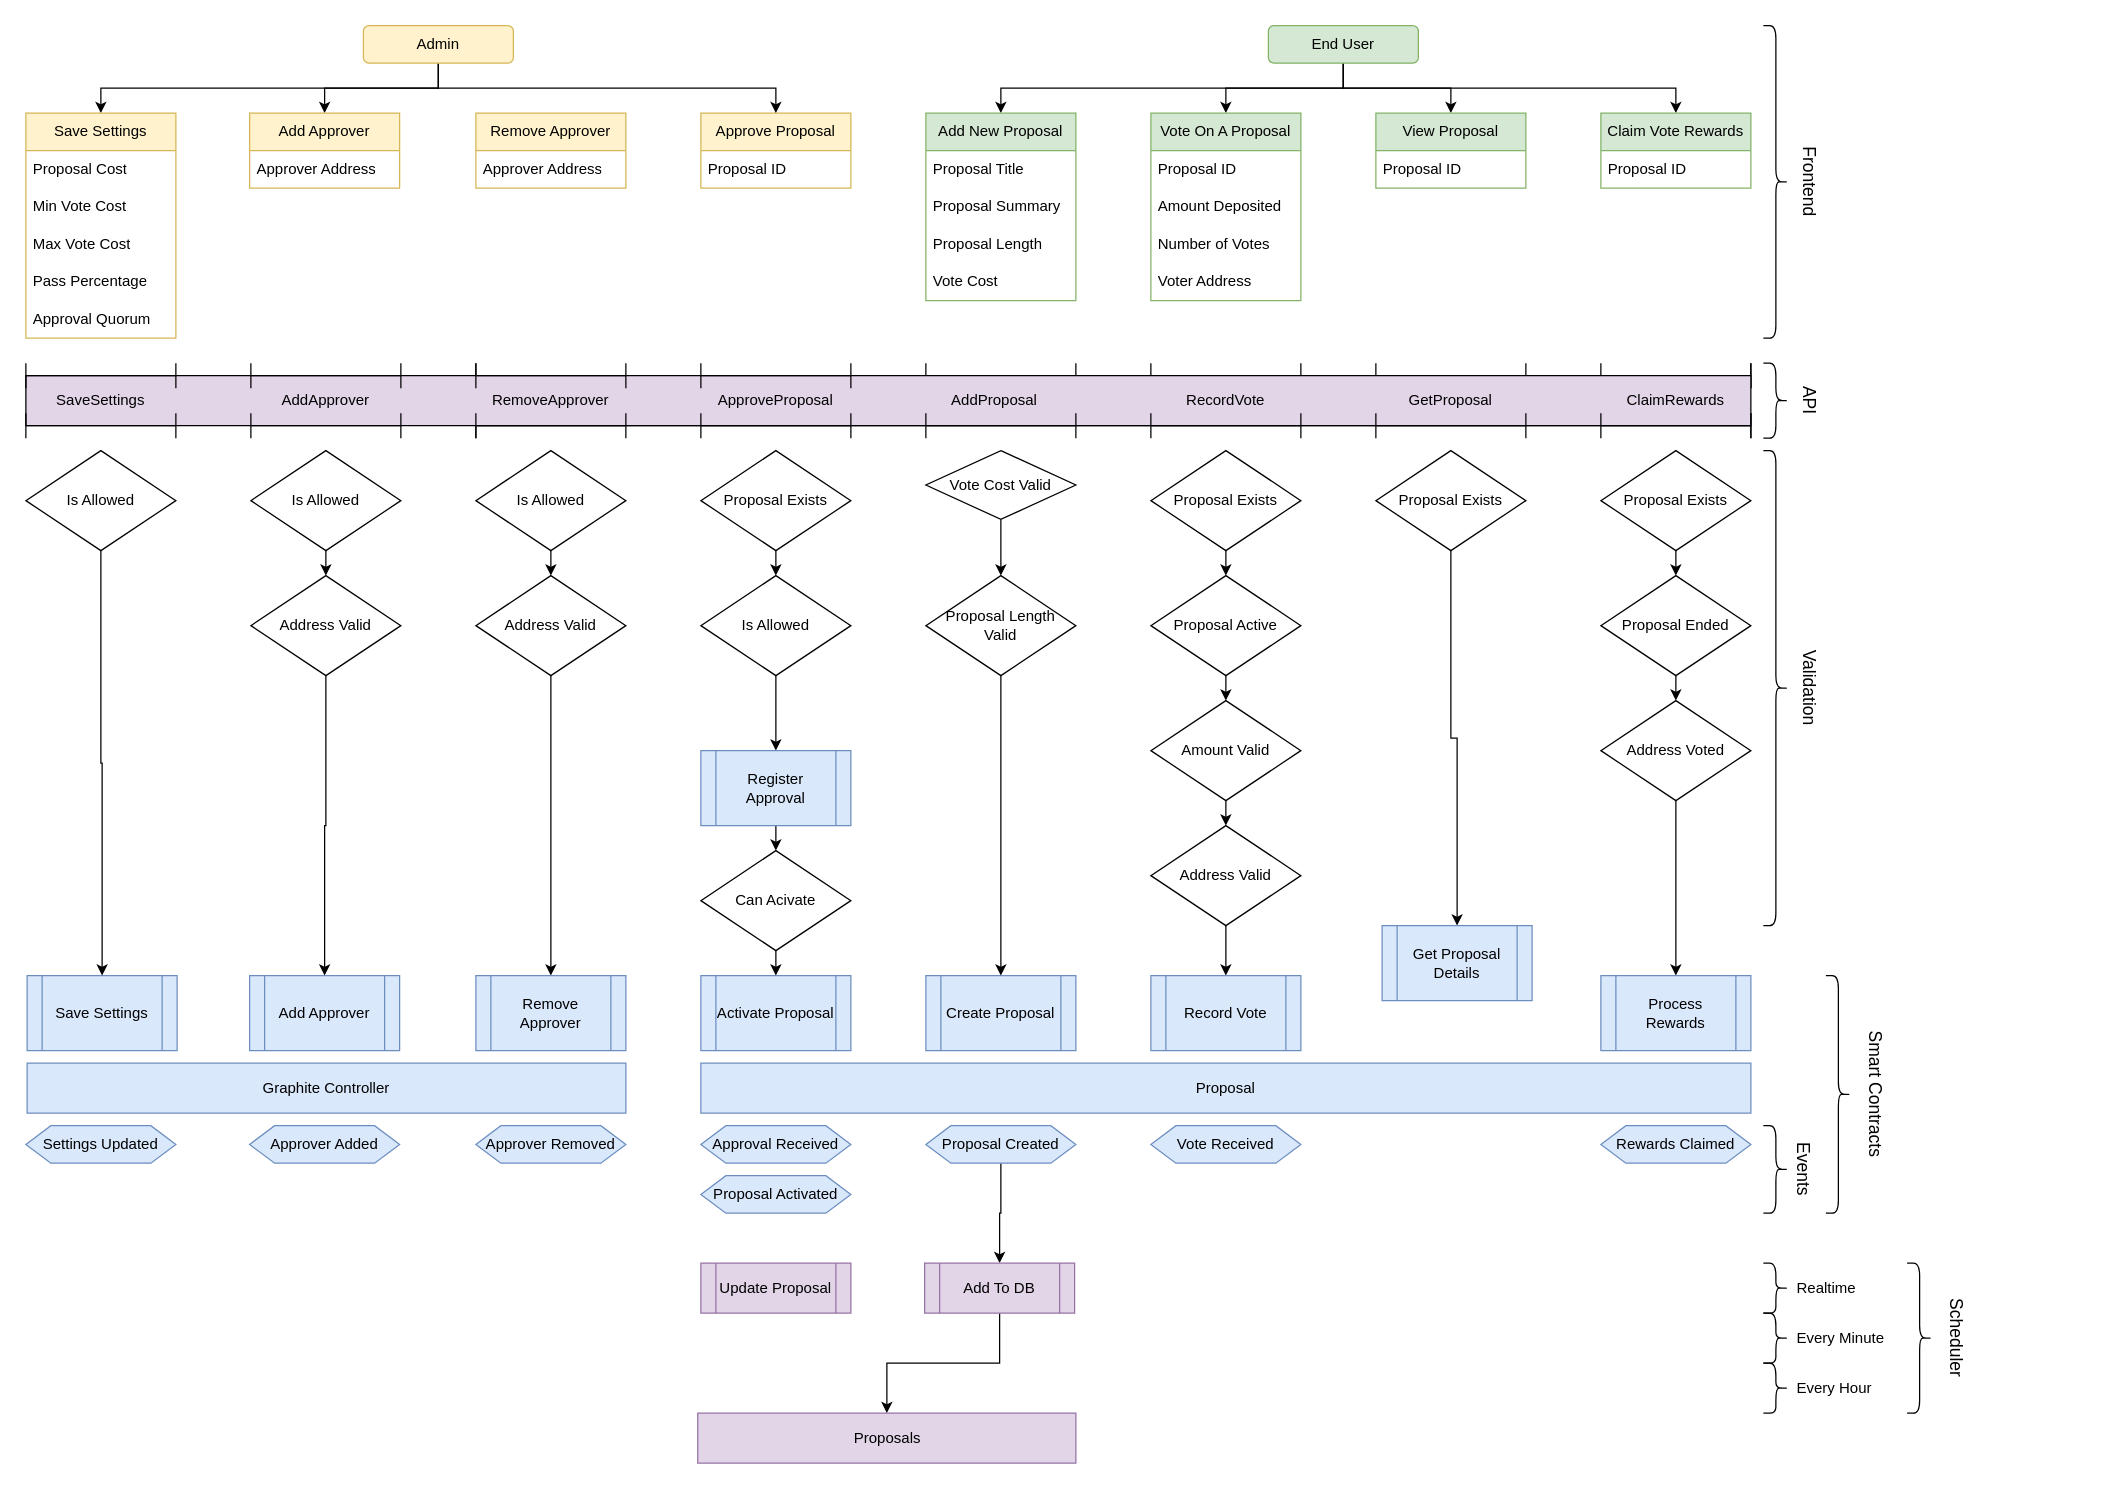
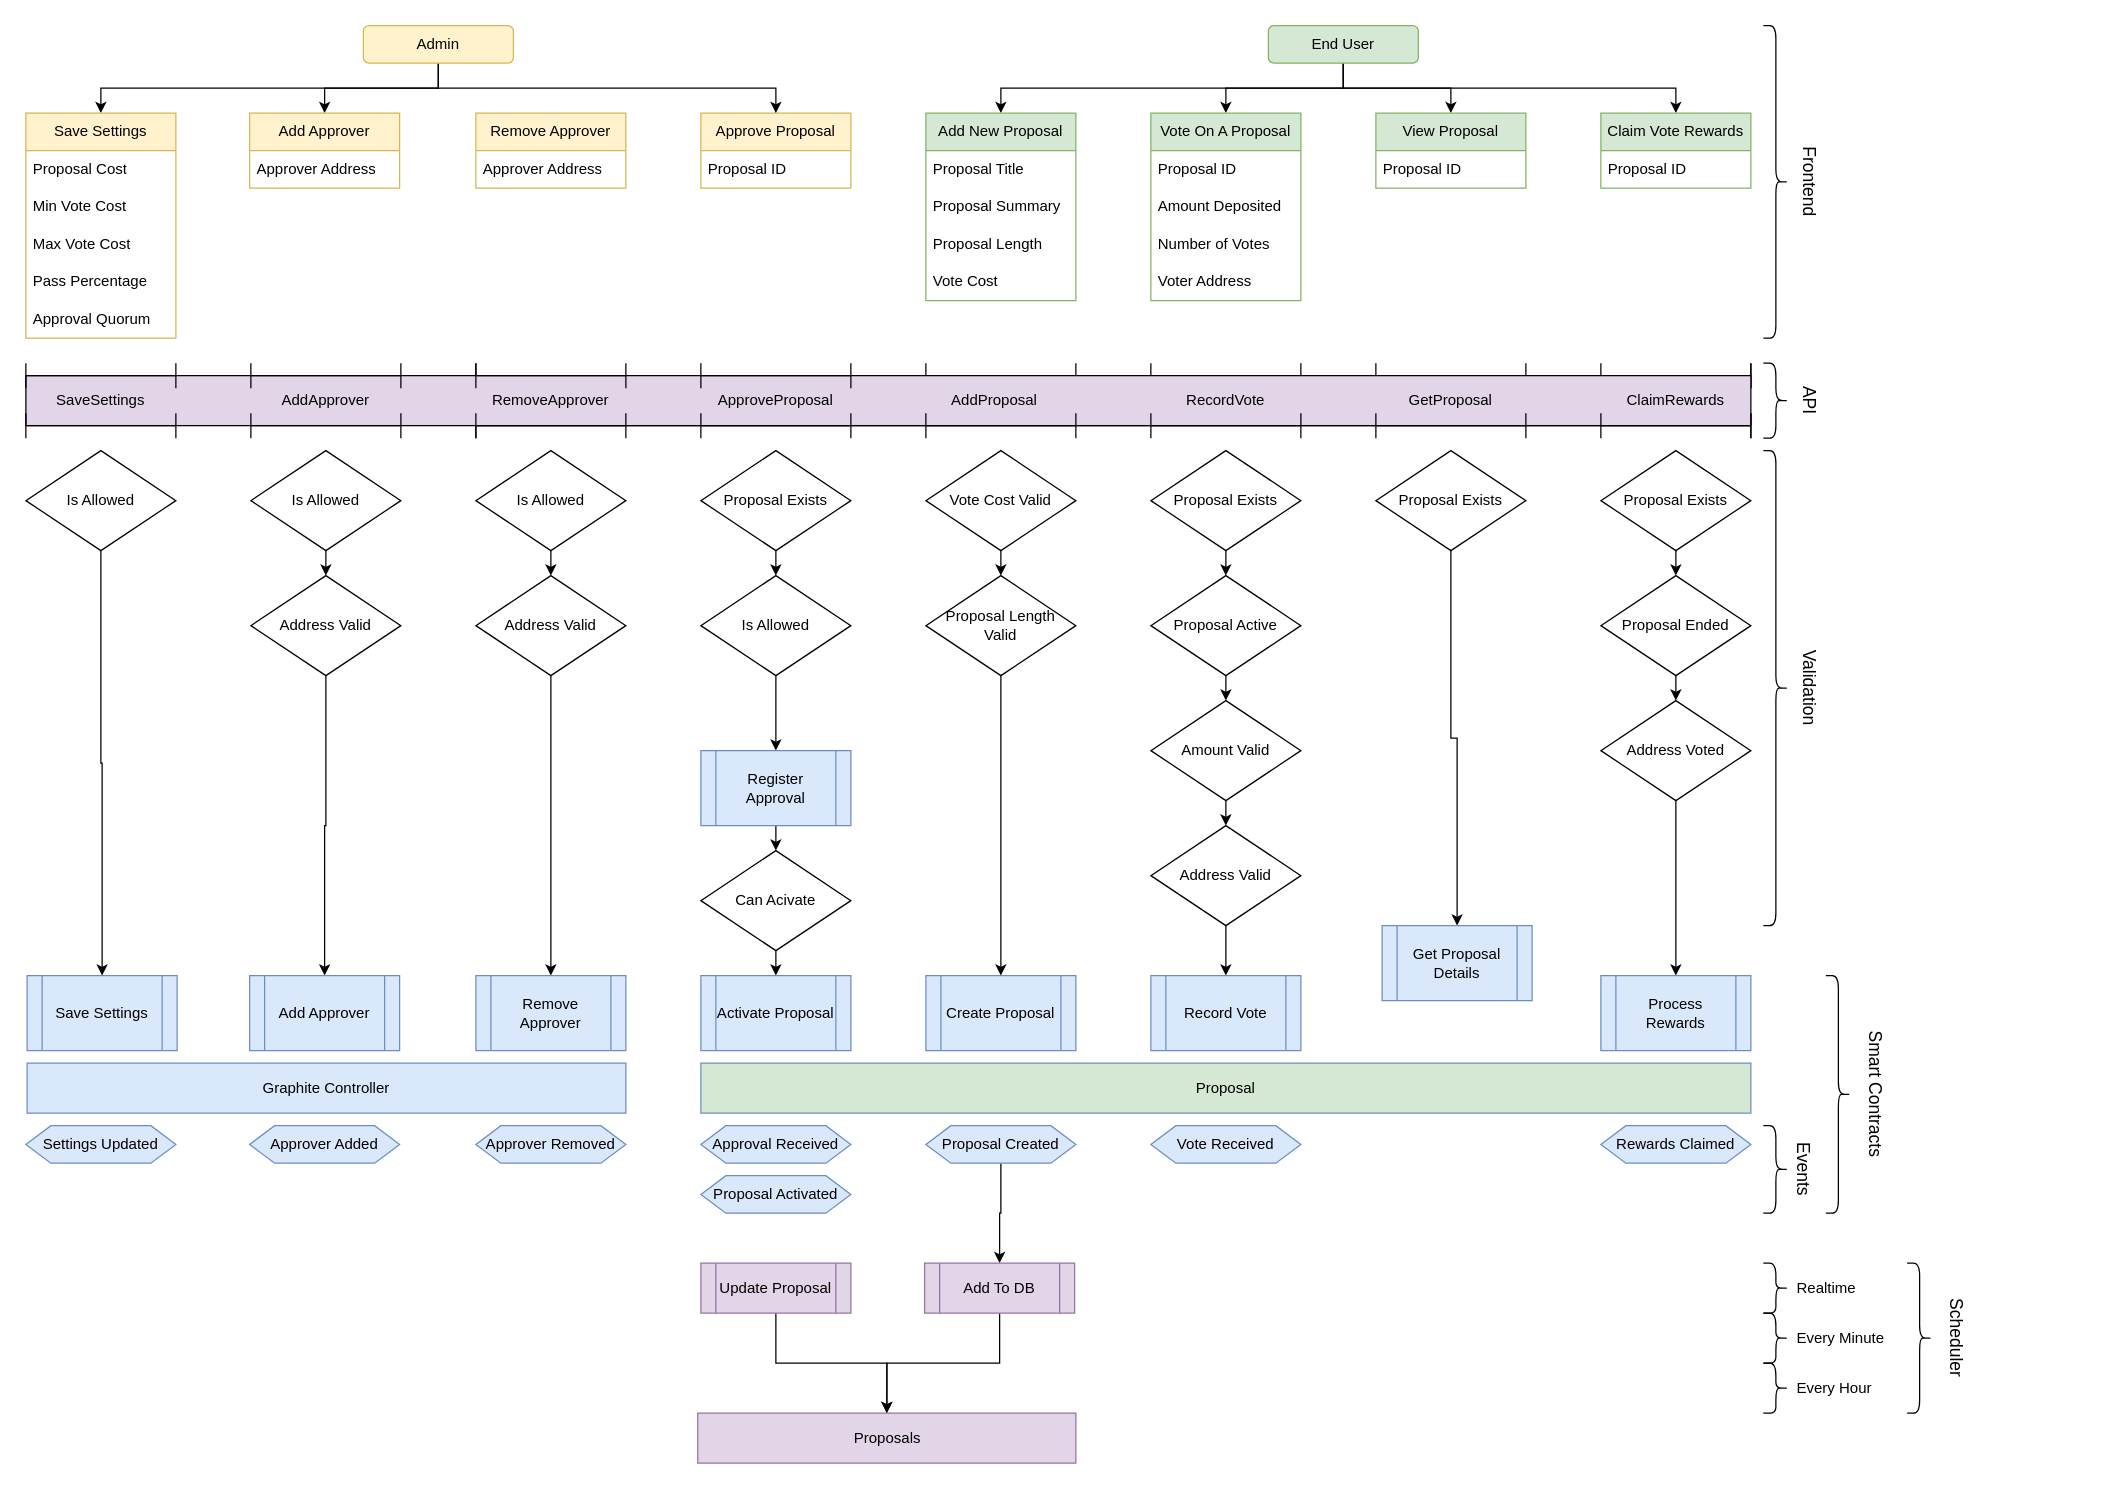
(1001, 485) -> (1001, 501)
(1226, 1088) -> (1226, 1088)
none -> (804, 1363)
